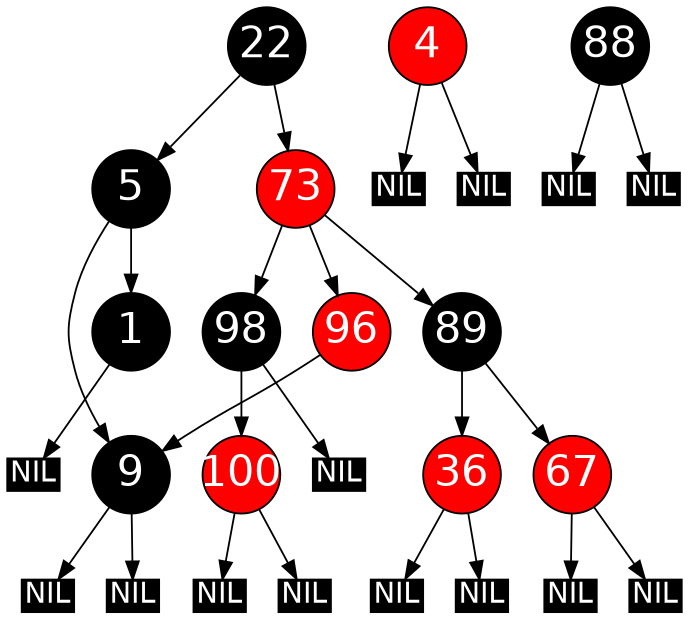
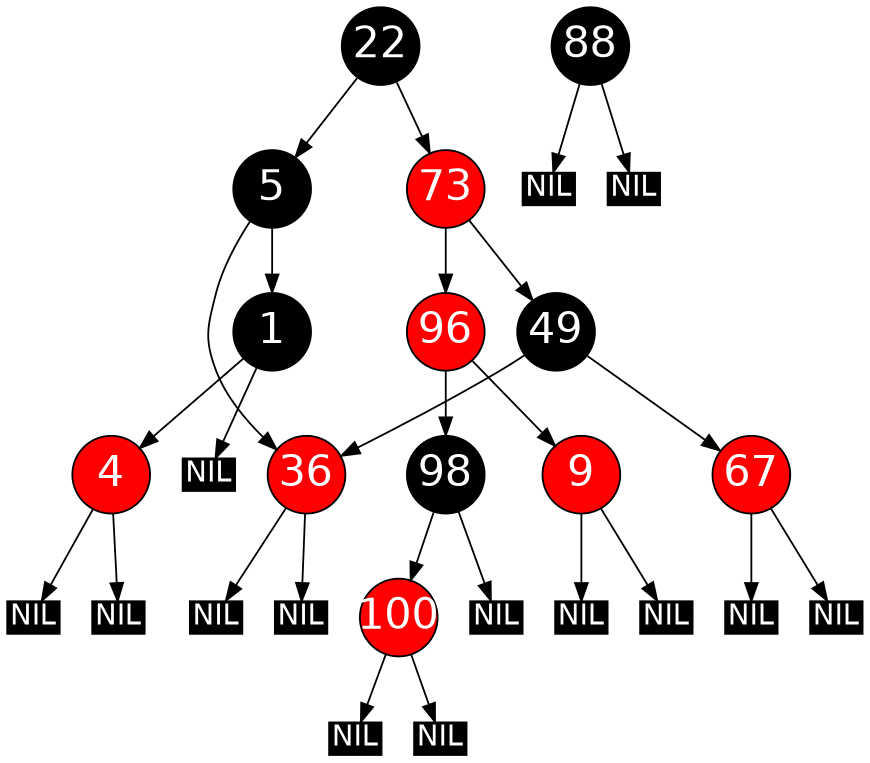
(272, 252) -> (446, 388)
(69, 323) -> (208, 333)
(462, 332) -> (556, 332)
none -> (199, 397)
(131, 475) -> (581, 475)
